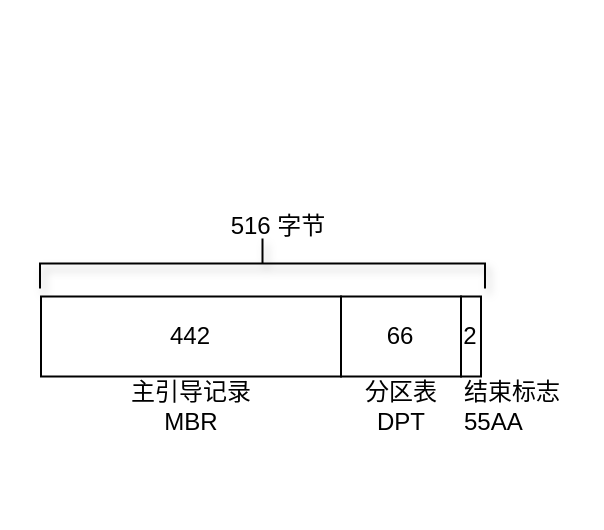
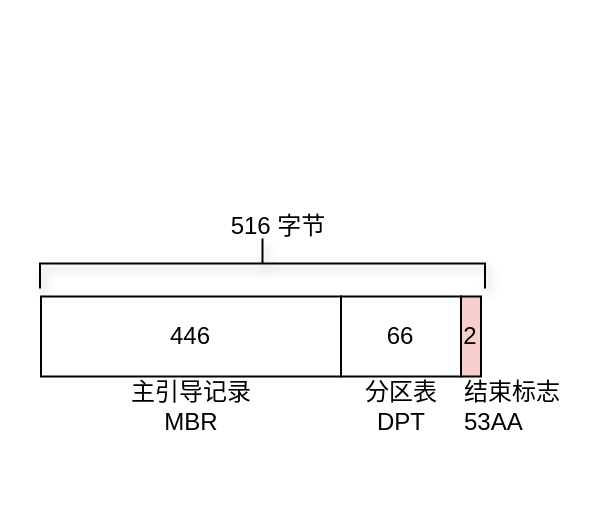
(191, 337) -> (191, 337)
(471, 337) -> (471, 337)
(513, 407) -> (513, 407)
